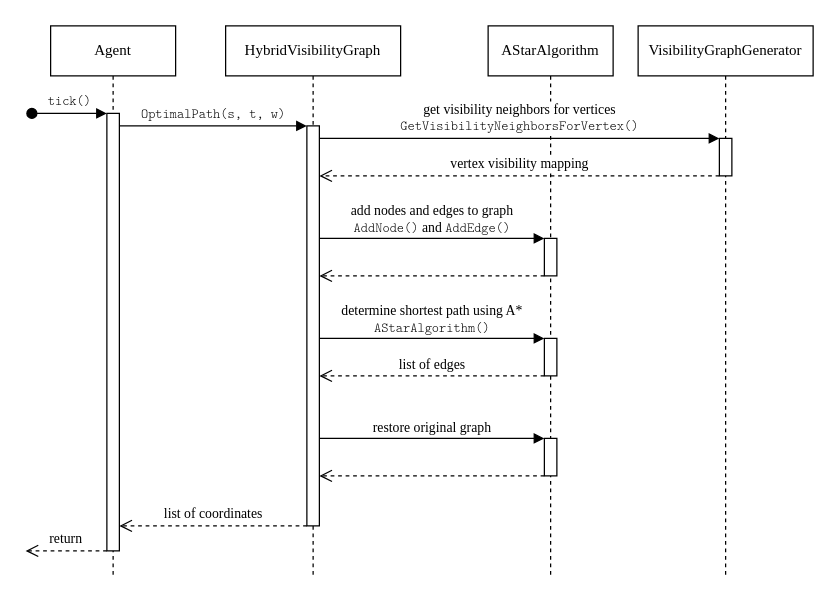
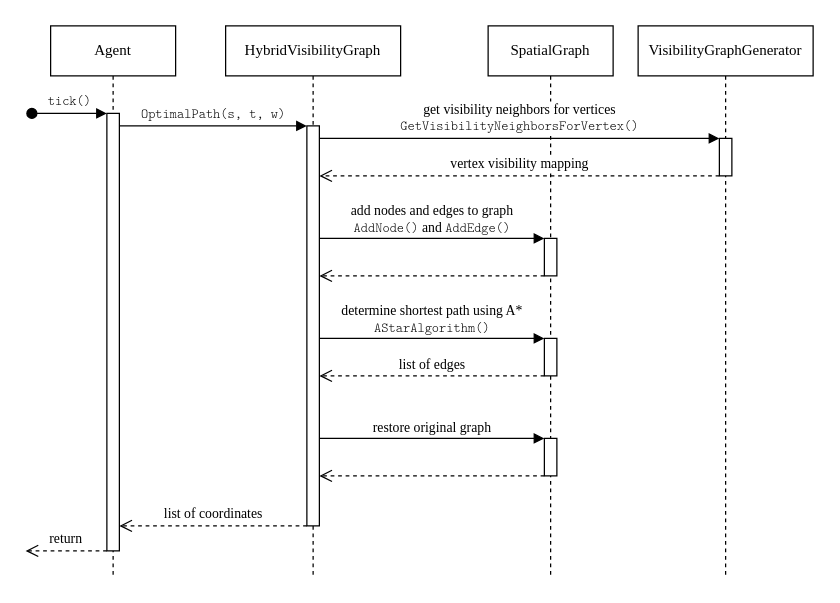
(551, 51) -> (551, 51)
